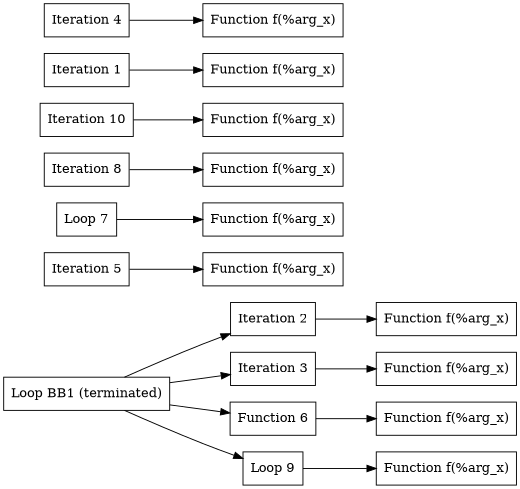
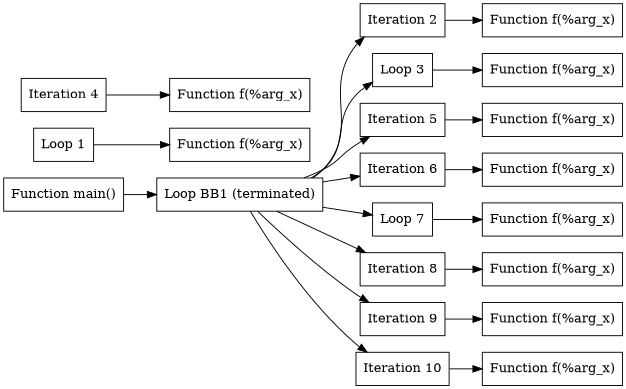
(87, 70) -> (64, 145)
none -> (338, 159)
none -> (64, 195)
none -> (343, 210)
none -> (317, 230)
none -> (300, 283)
(273, 369) -> (403, 70)
(273, 419) -> (403, 170)
(273, 468) -> (403, 319)
